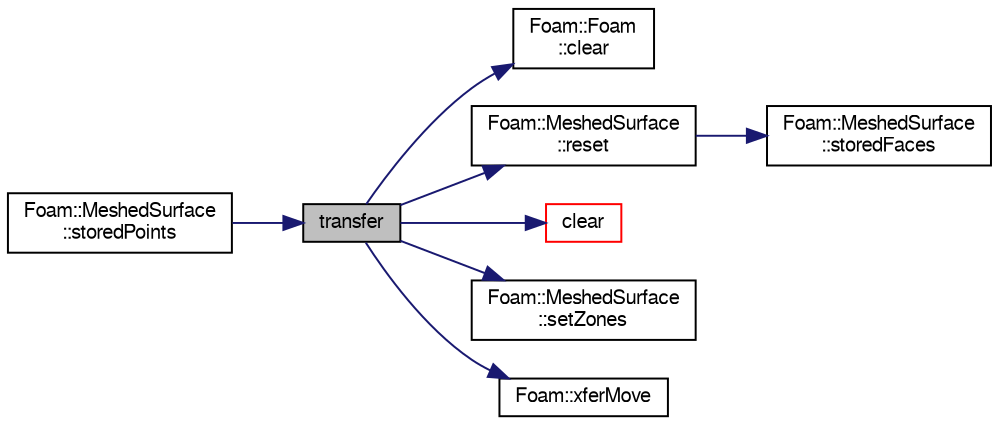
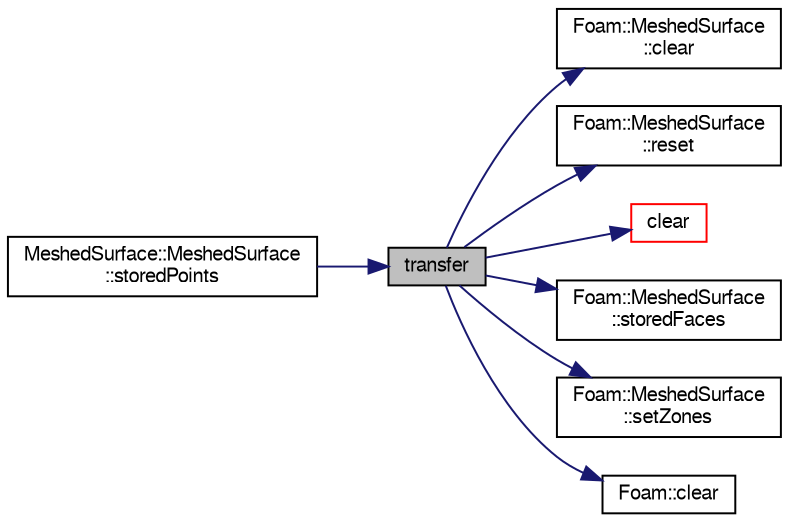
(584, 39) -> (669, 39)
(721, 136) -> (511, 280)
(120, 223) -> (163, 267)
(584, 397) -> (669, 494)
